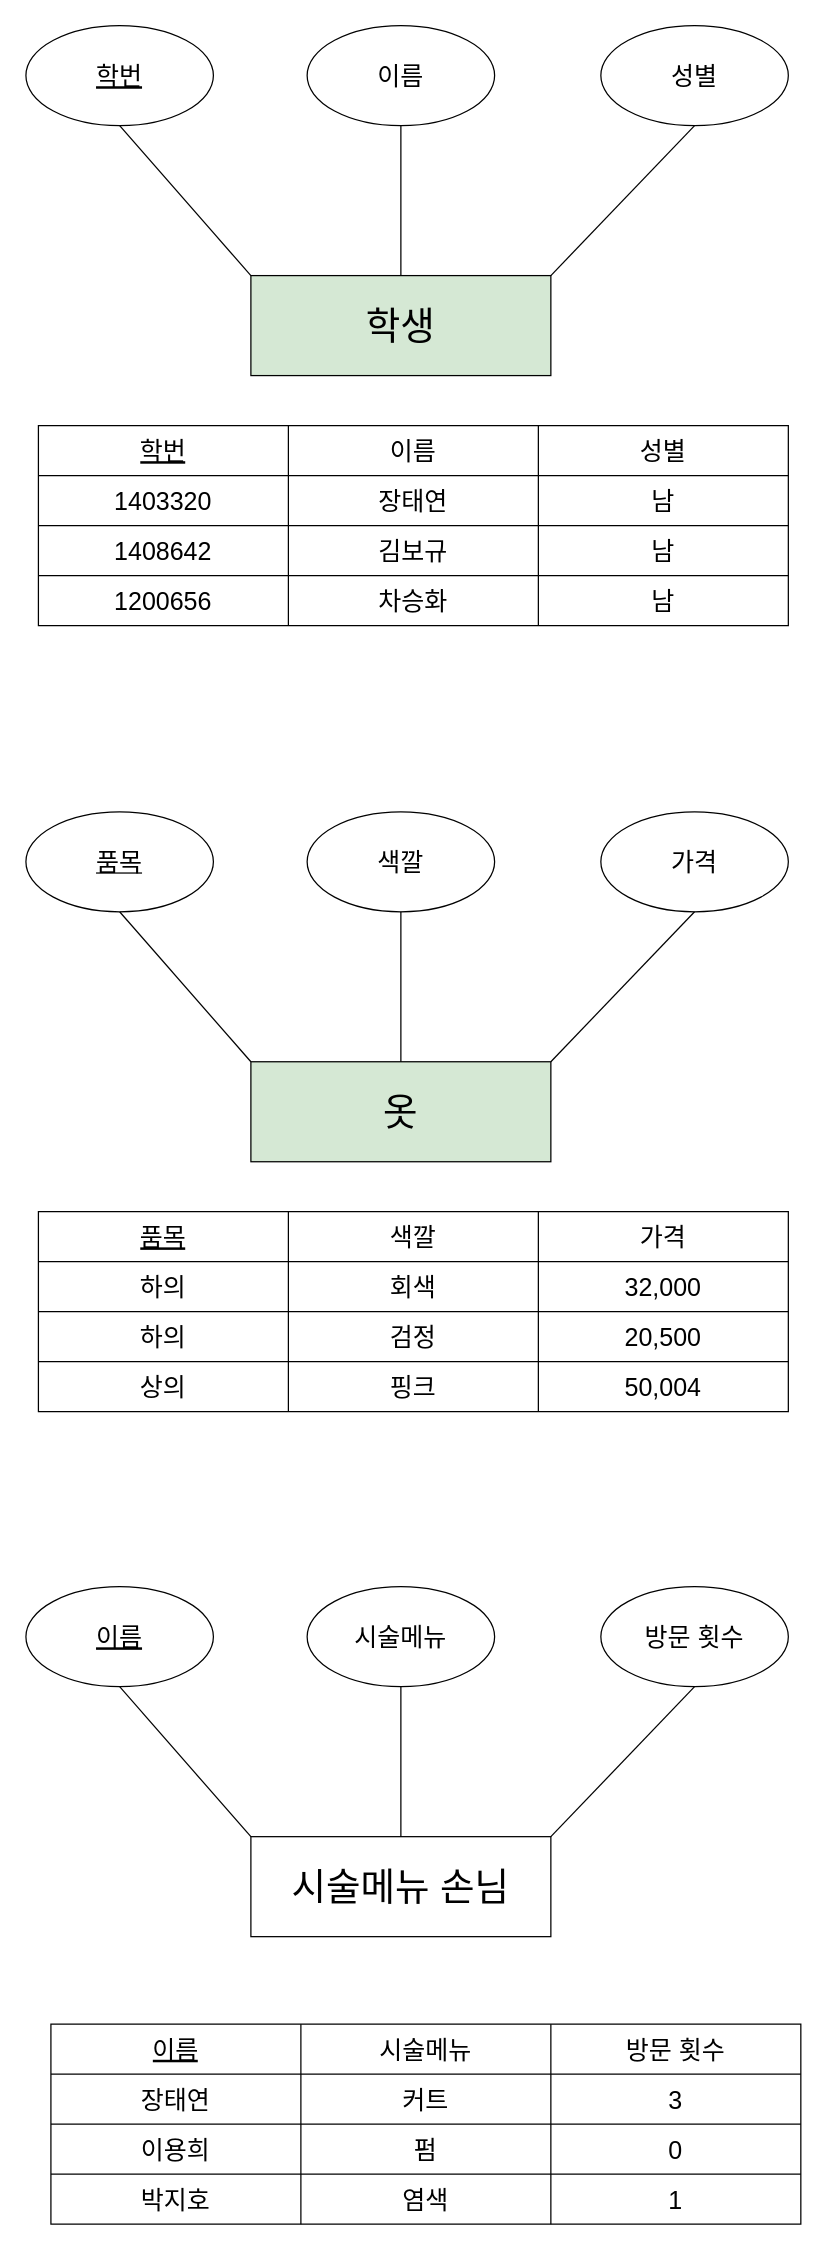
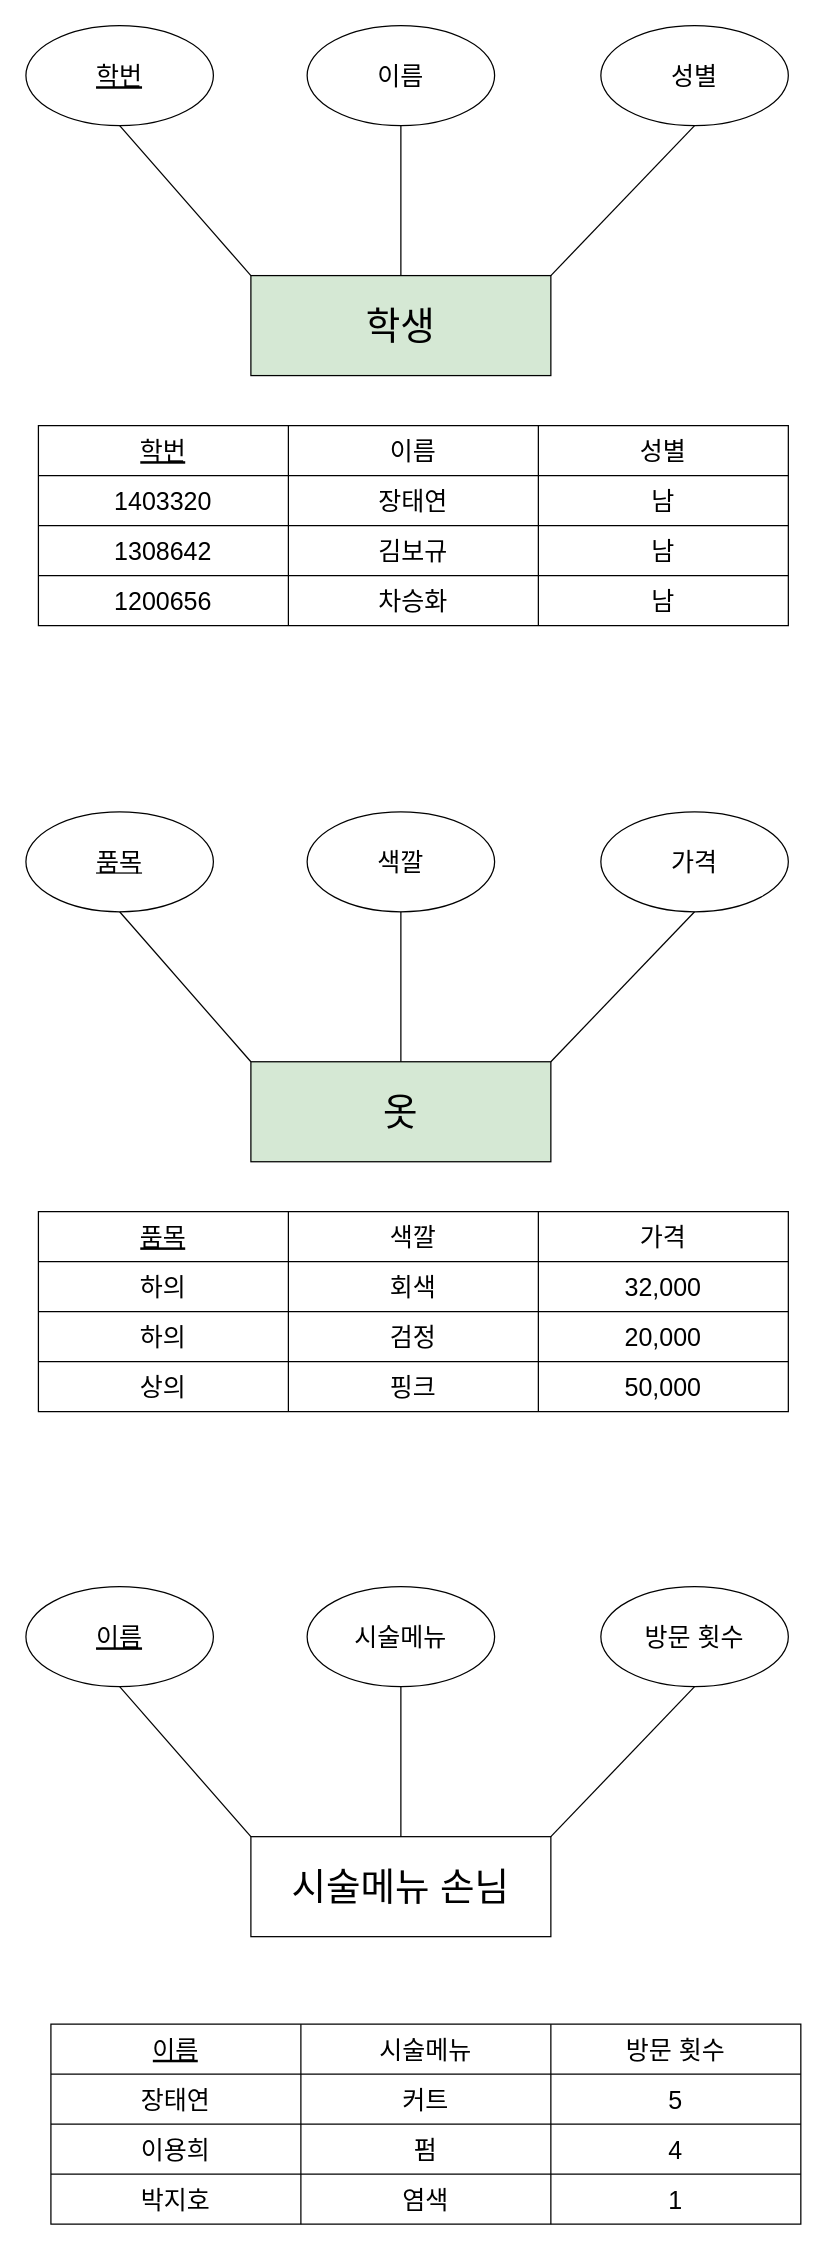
(163, 551) -> (163, 551)
(663, 1337) -> (663, 1337)
(663, 1387) -> (663, 1387)
(676, 2099) -> (676, 2099)
(676, 2149) -> (676, 2149)
